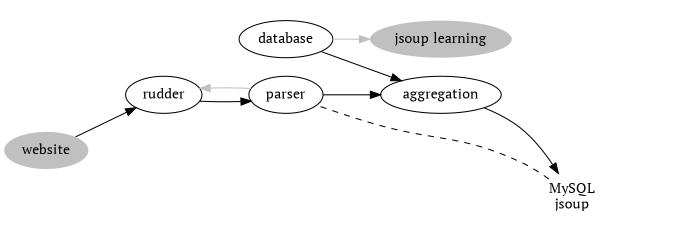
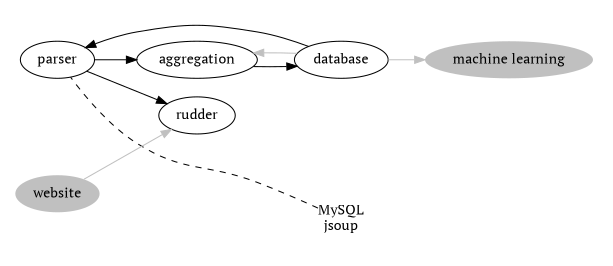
(441, 39) -> (509, 60)
(356, 64) -> (280, 53)
(231, 88) -> (122, 85)
(220, 102) -> (202, 25)
(101, 125) -> (123, 157)
(535, 141) -> (270, 67)
